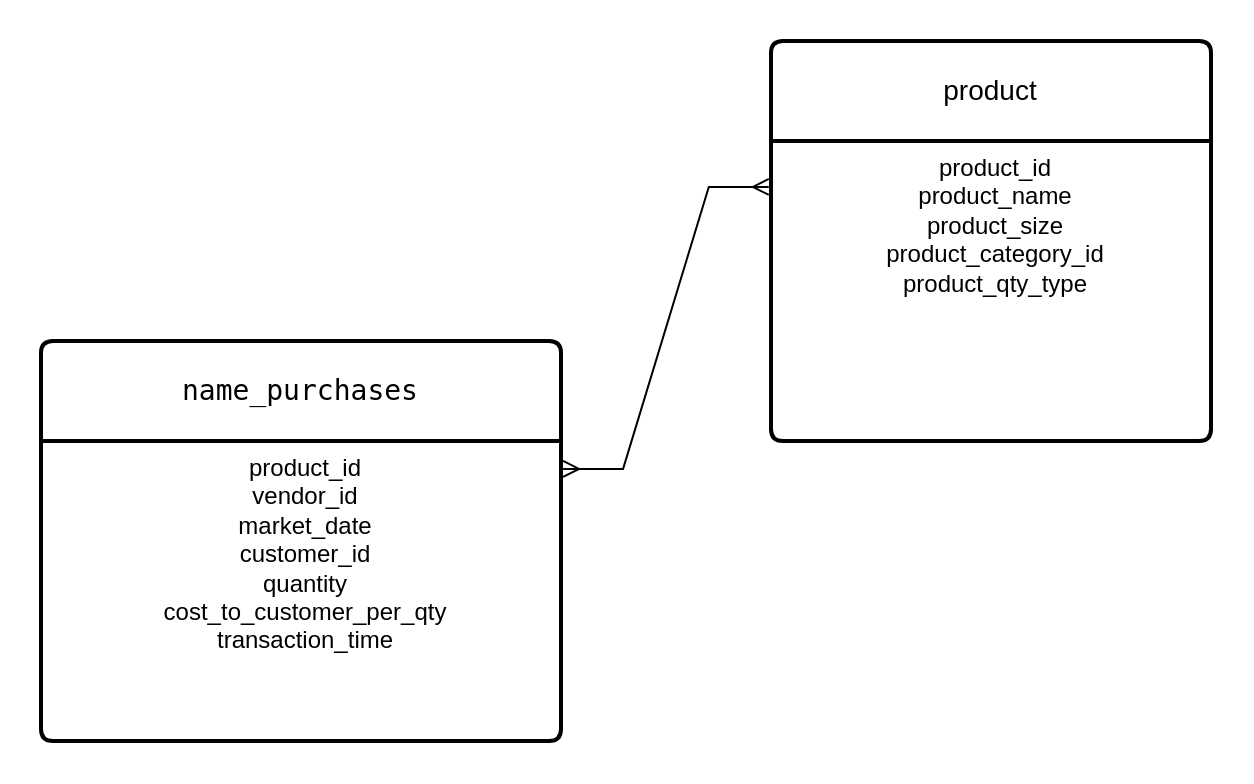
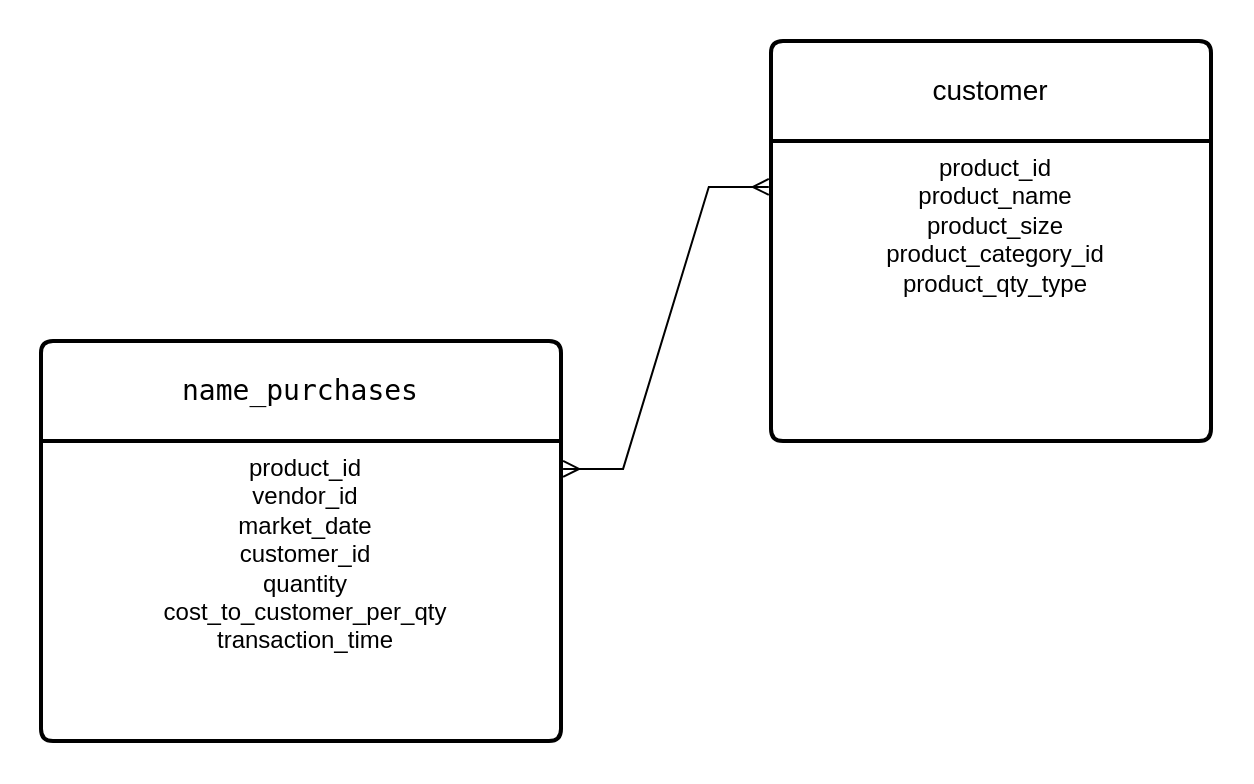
(991, 91) -> (991, 91)
